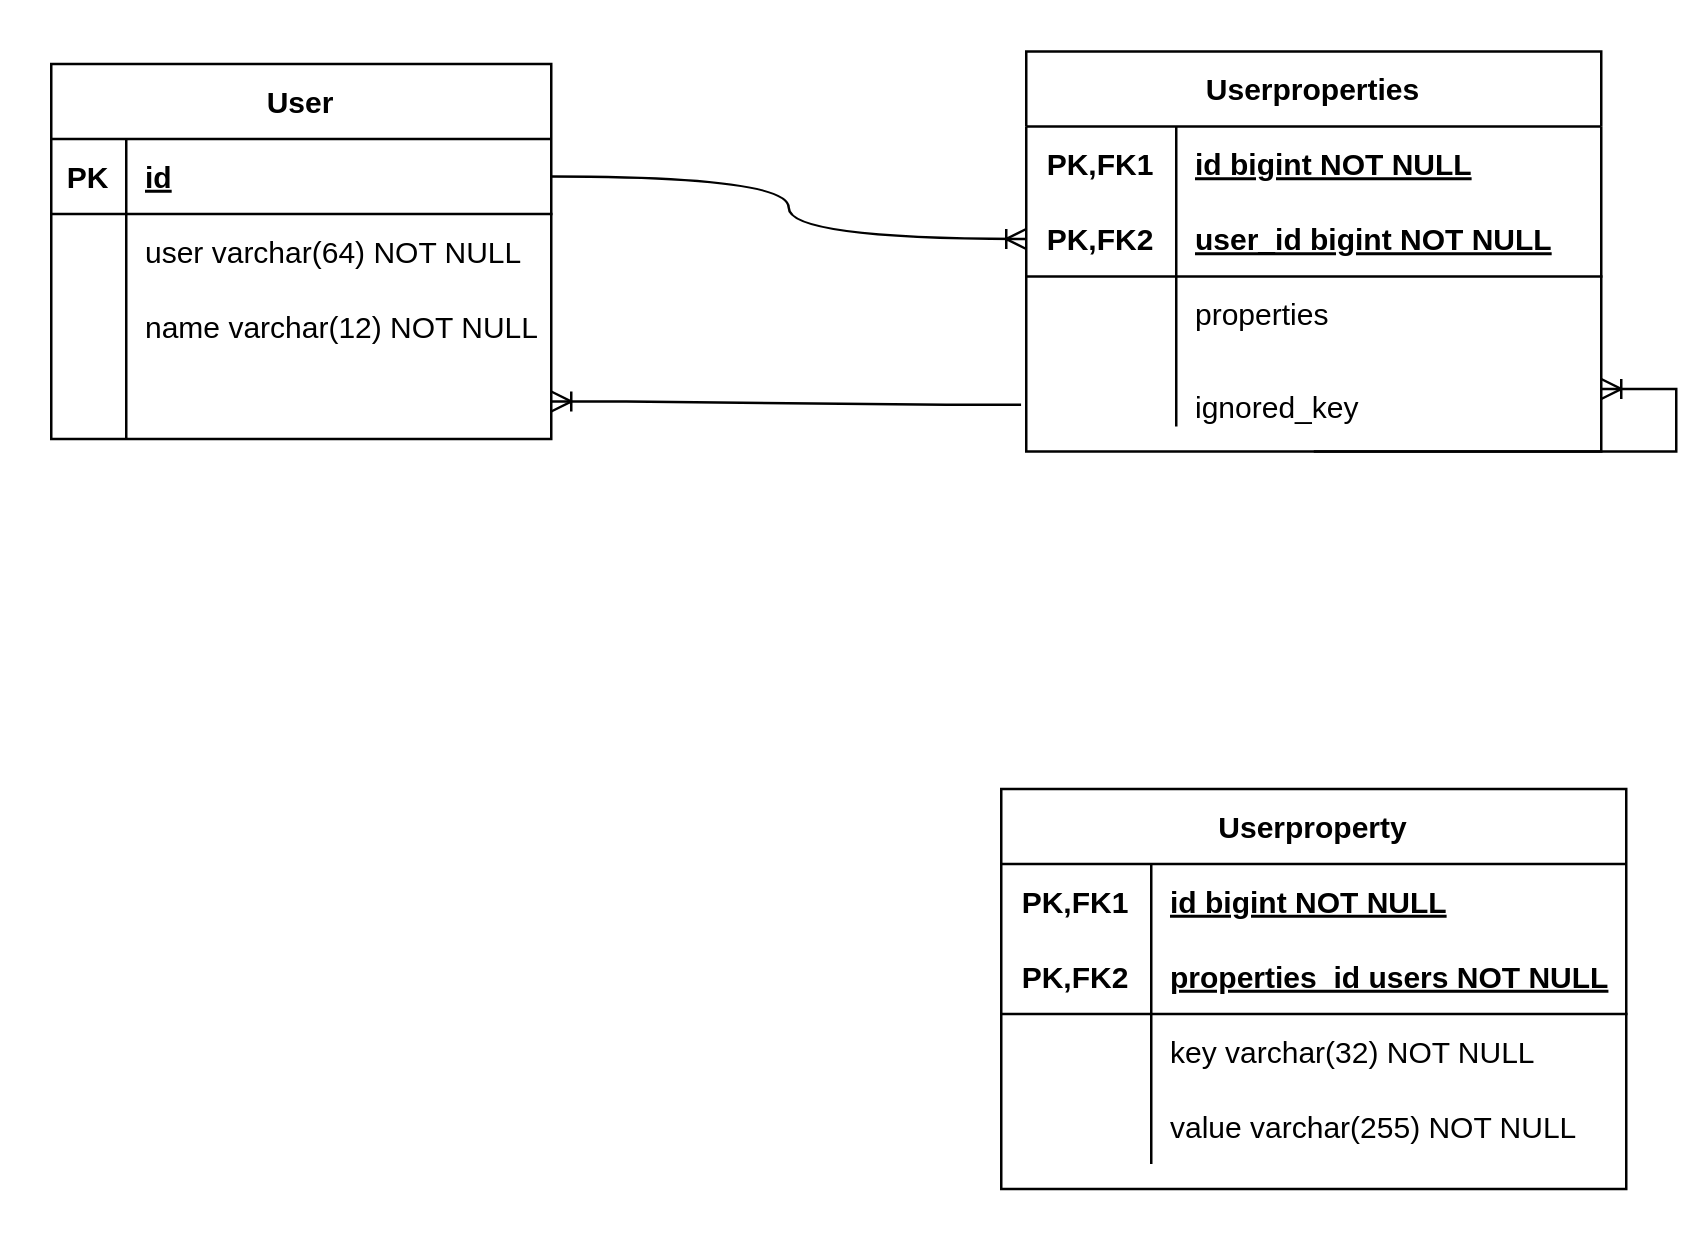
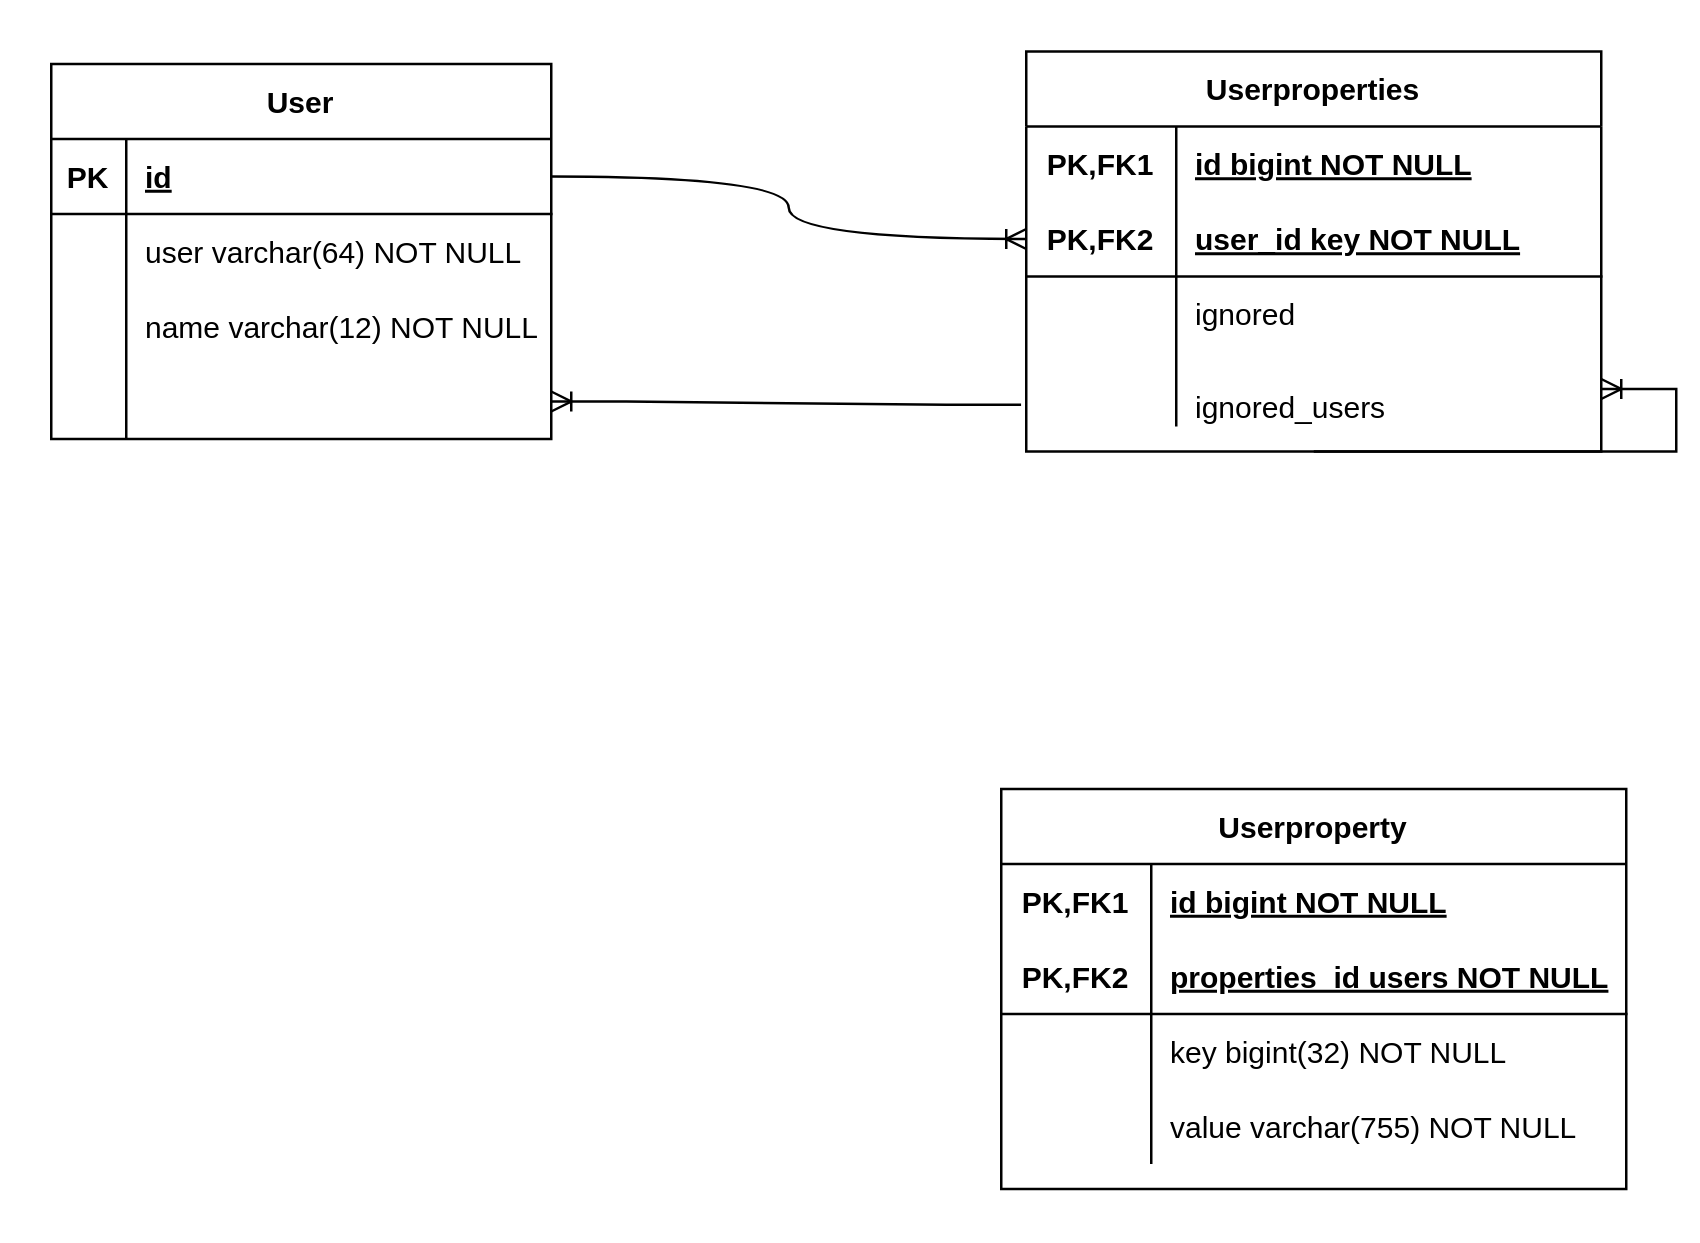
(1365, 240) -> (1347, 240)
(1275, 315) -> (1250, 315)
(1284, 408) -> (1300, 408)
(1360, 1053) -> (1344, 1053)
(1381, 1128) -> (1381, 1128)
